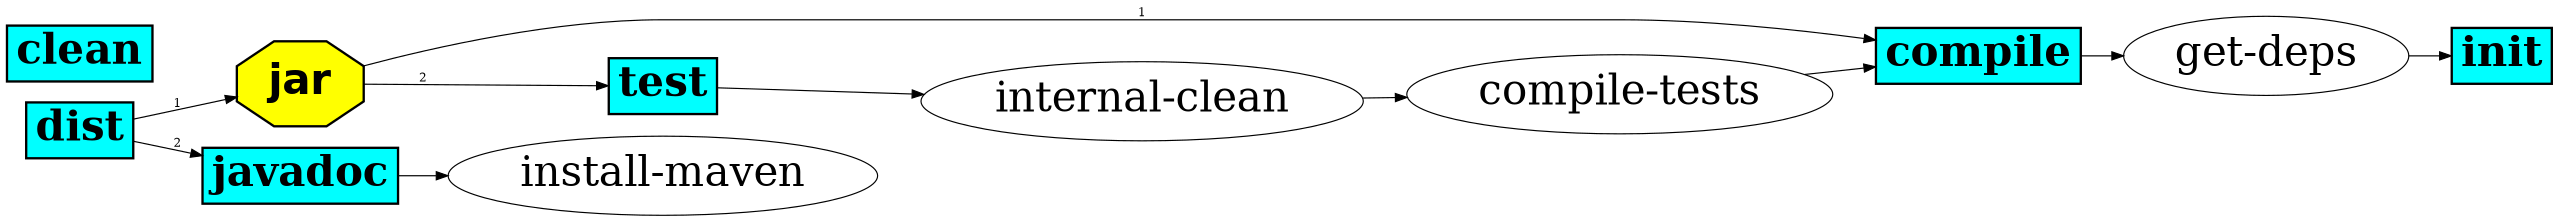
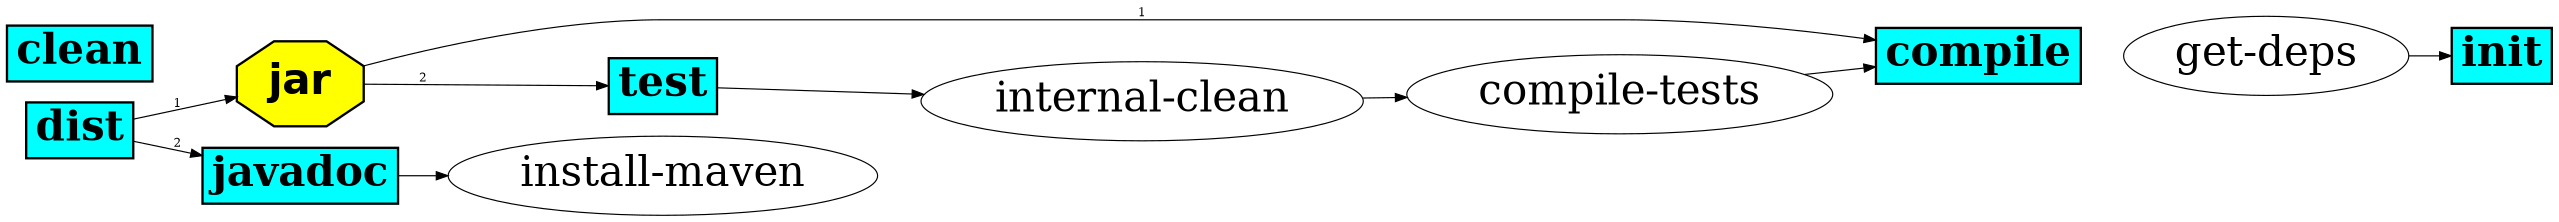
(2096, 56) -> none
